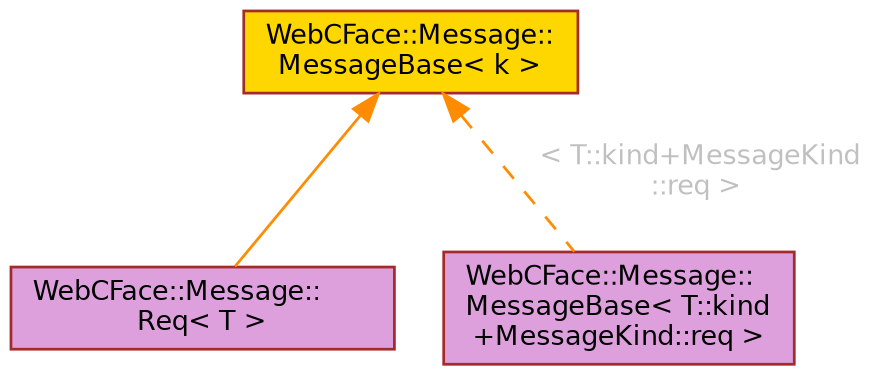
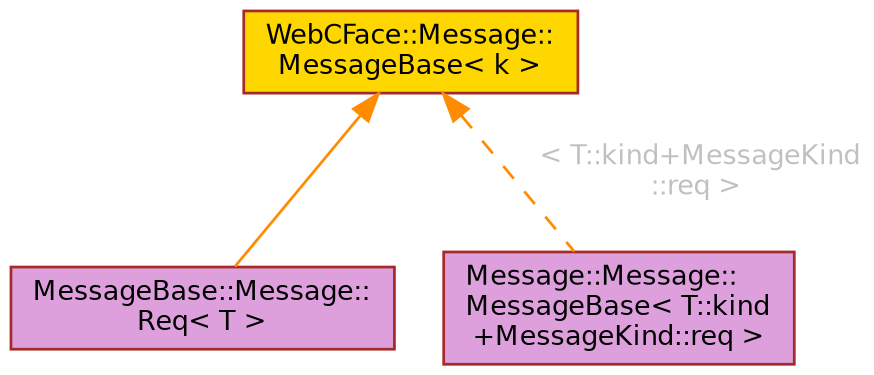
(203, 308) -> (203, 308)
(619, 308) -> (619, 308)
